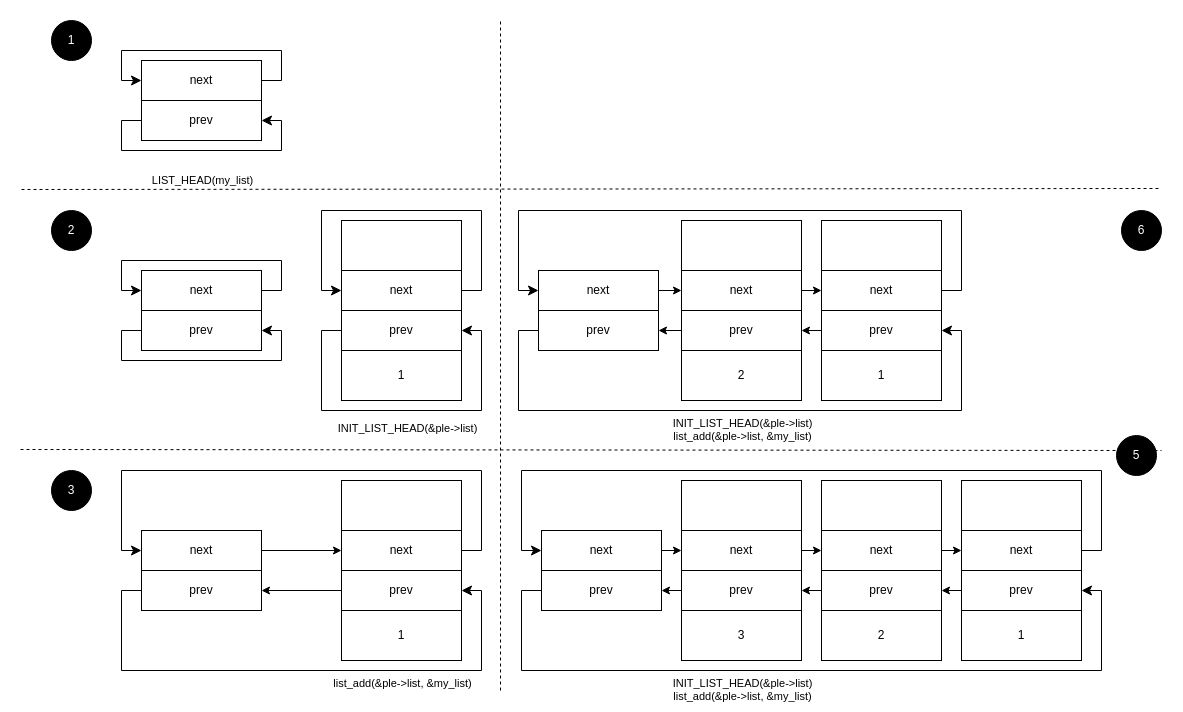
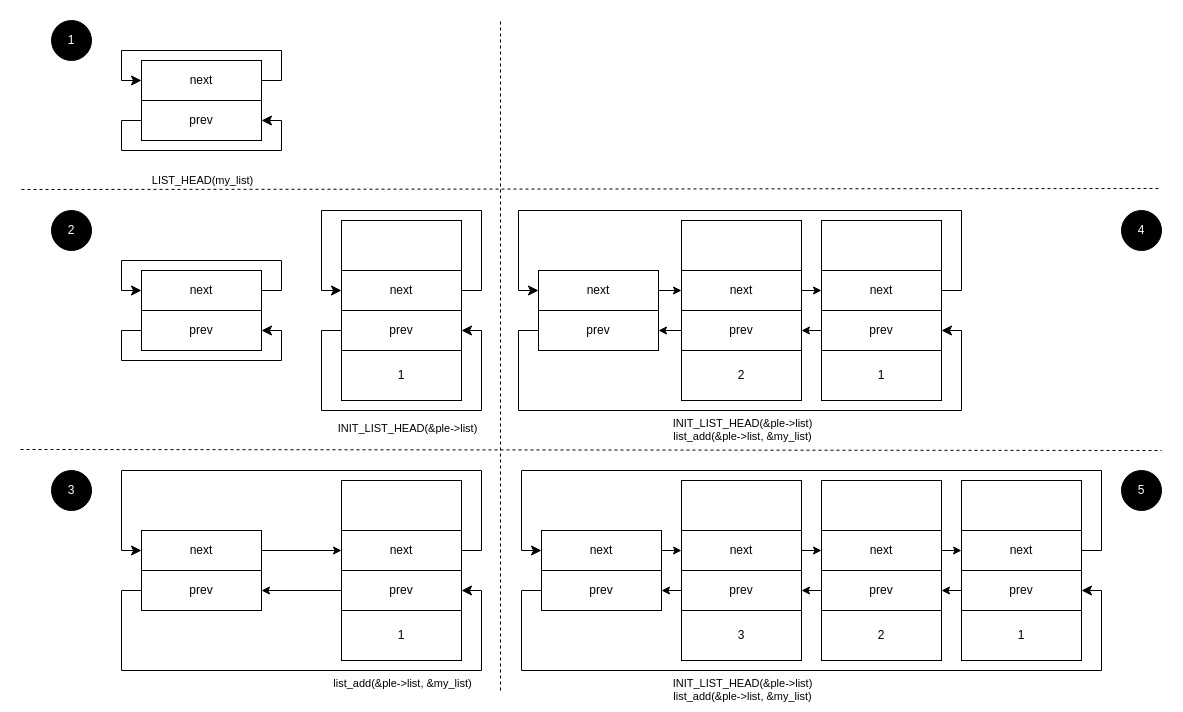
(1142, 231) -> (1142, 231)
(1137, 456) -> (1142, 491)
